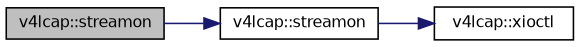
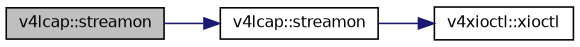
(504, 23) -> (504, 23)
